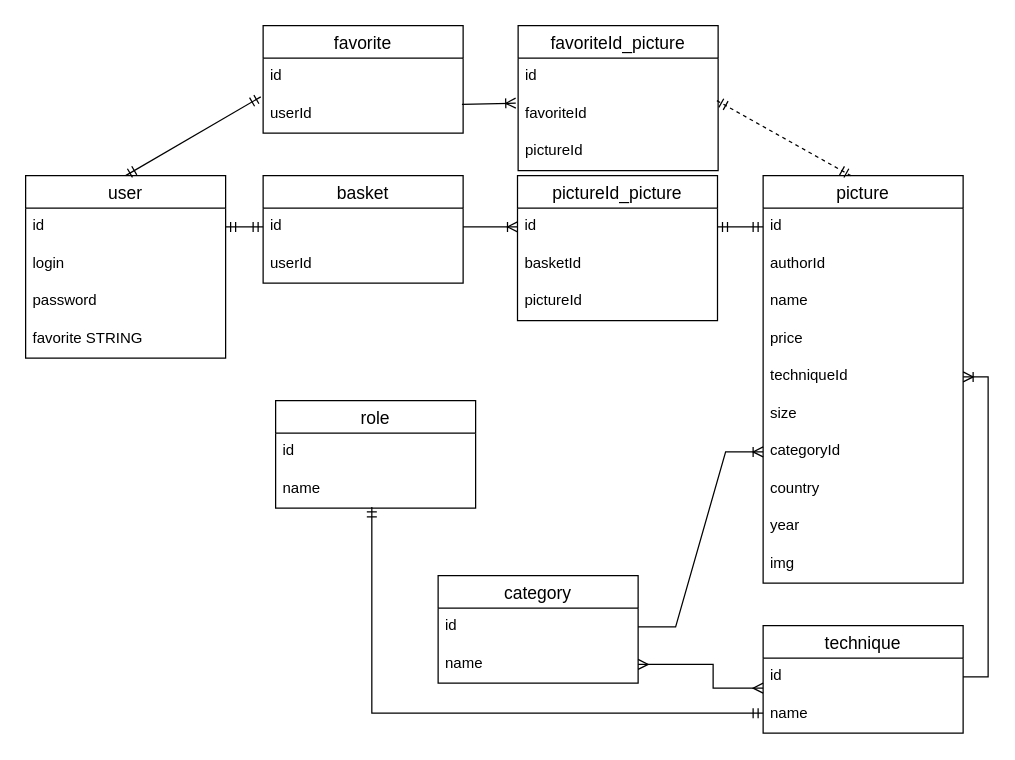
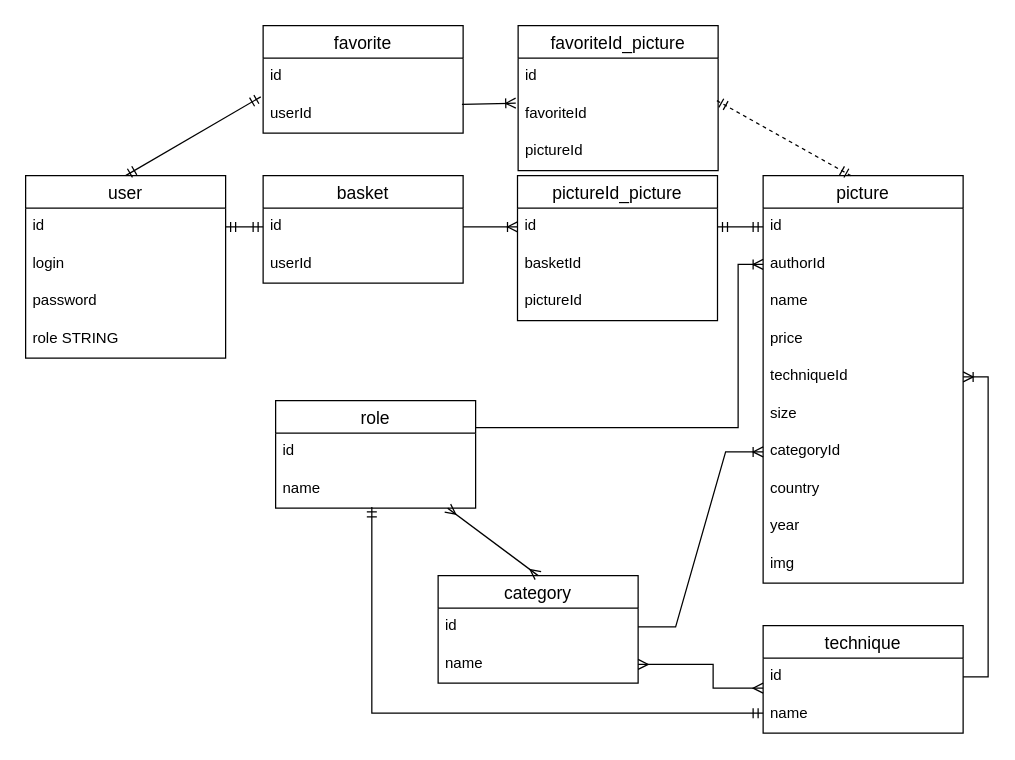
(92, 338) -> (75, 338)
none -> (700, 428)
none -> (495, 543)
